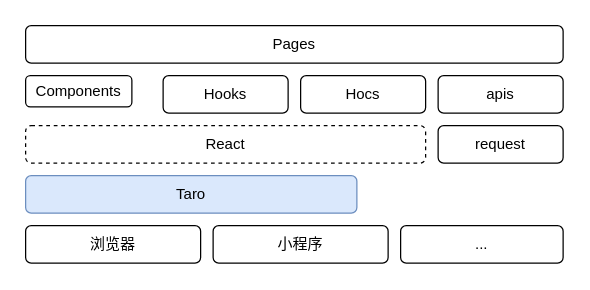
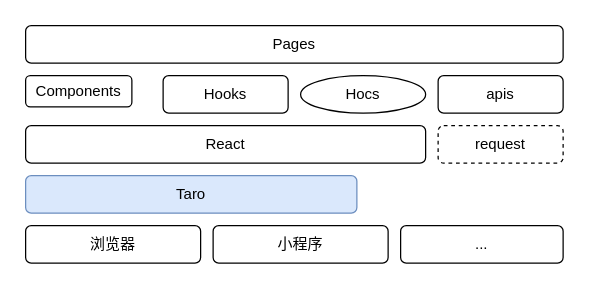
(363, 94) -> (363, 94)
(226, 144) -> (226, 144)
(501, 144) -> (501, 144)
